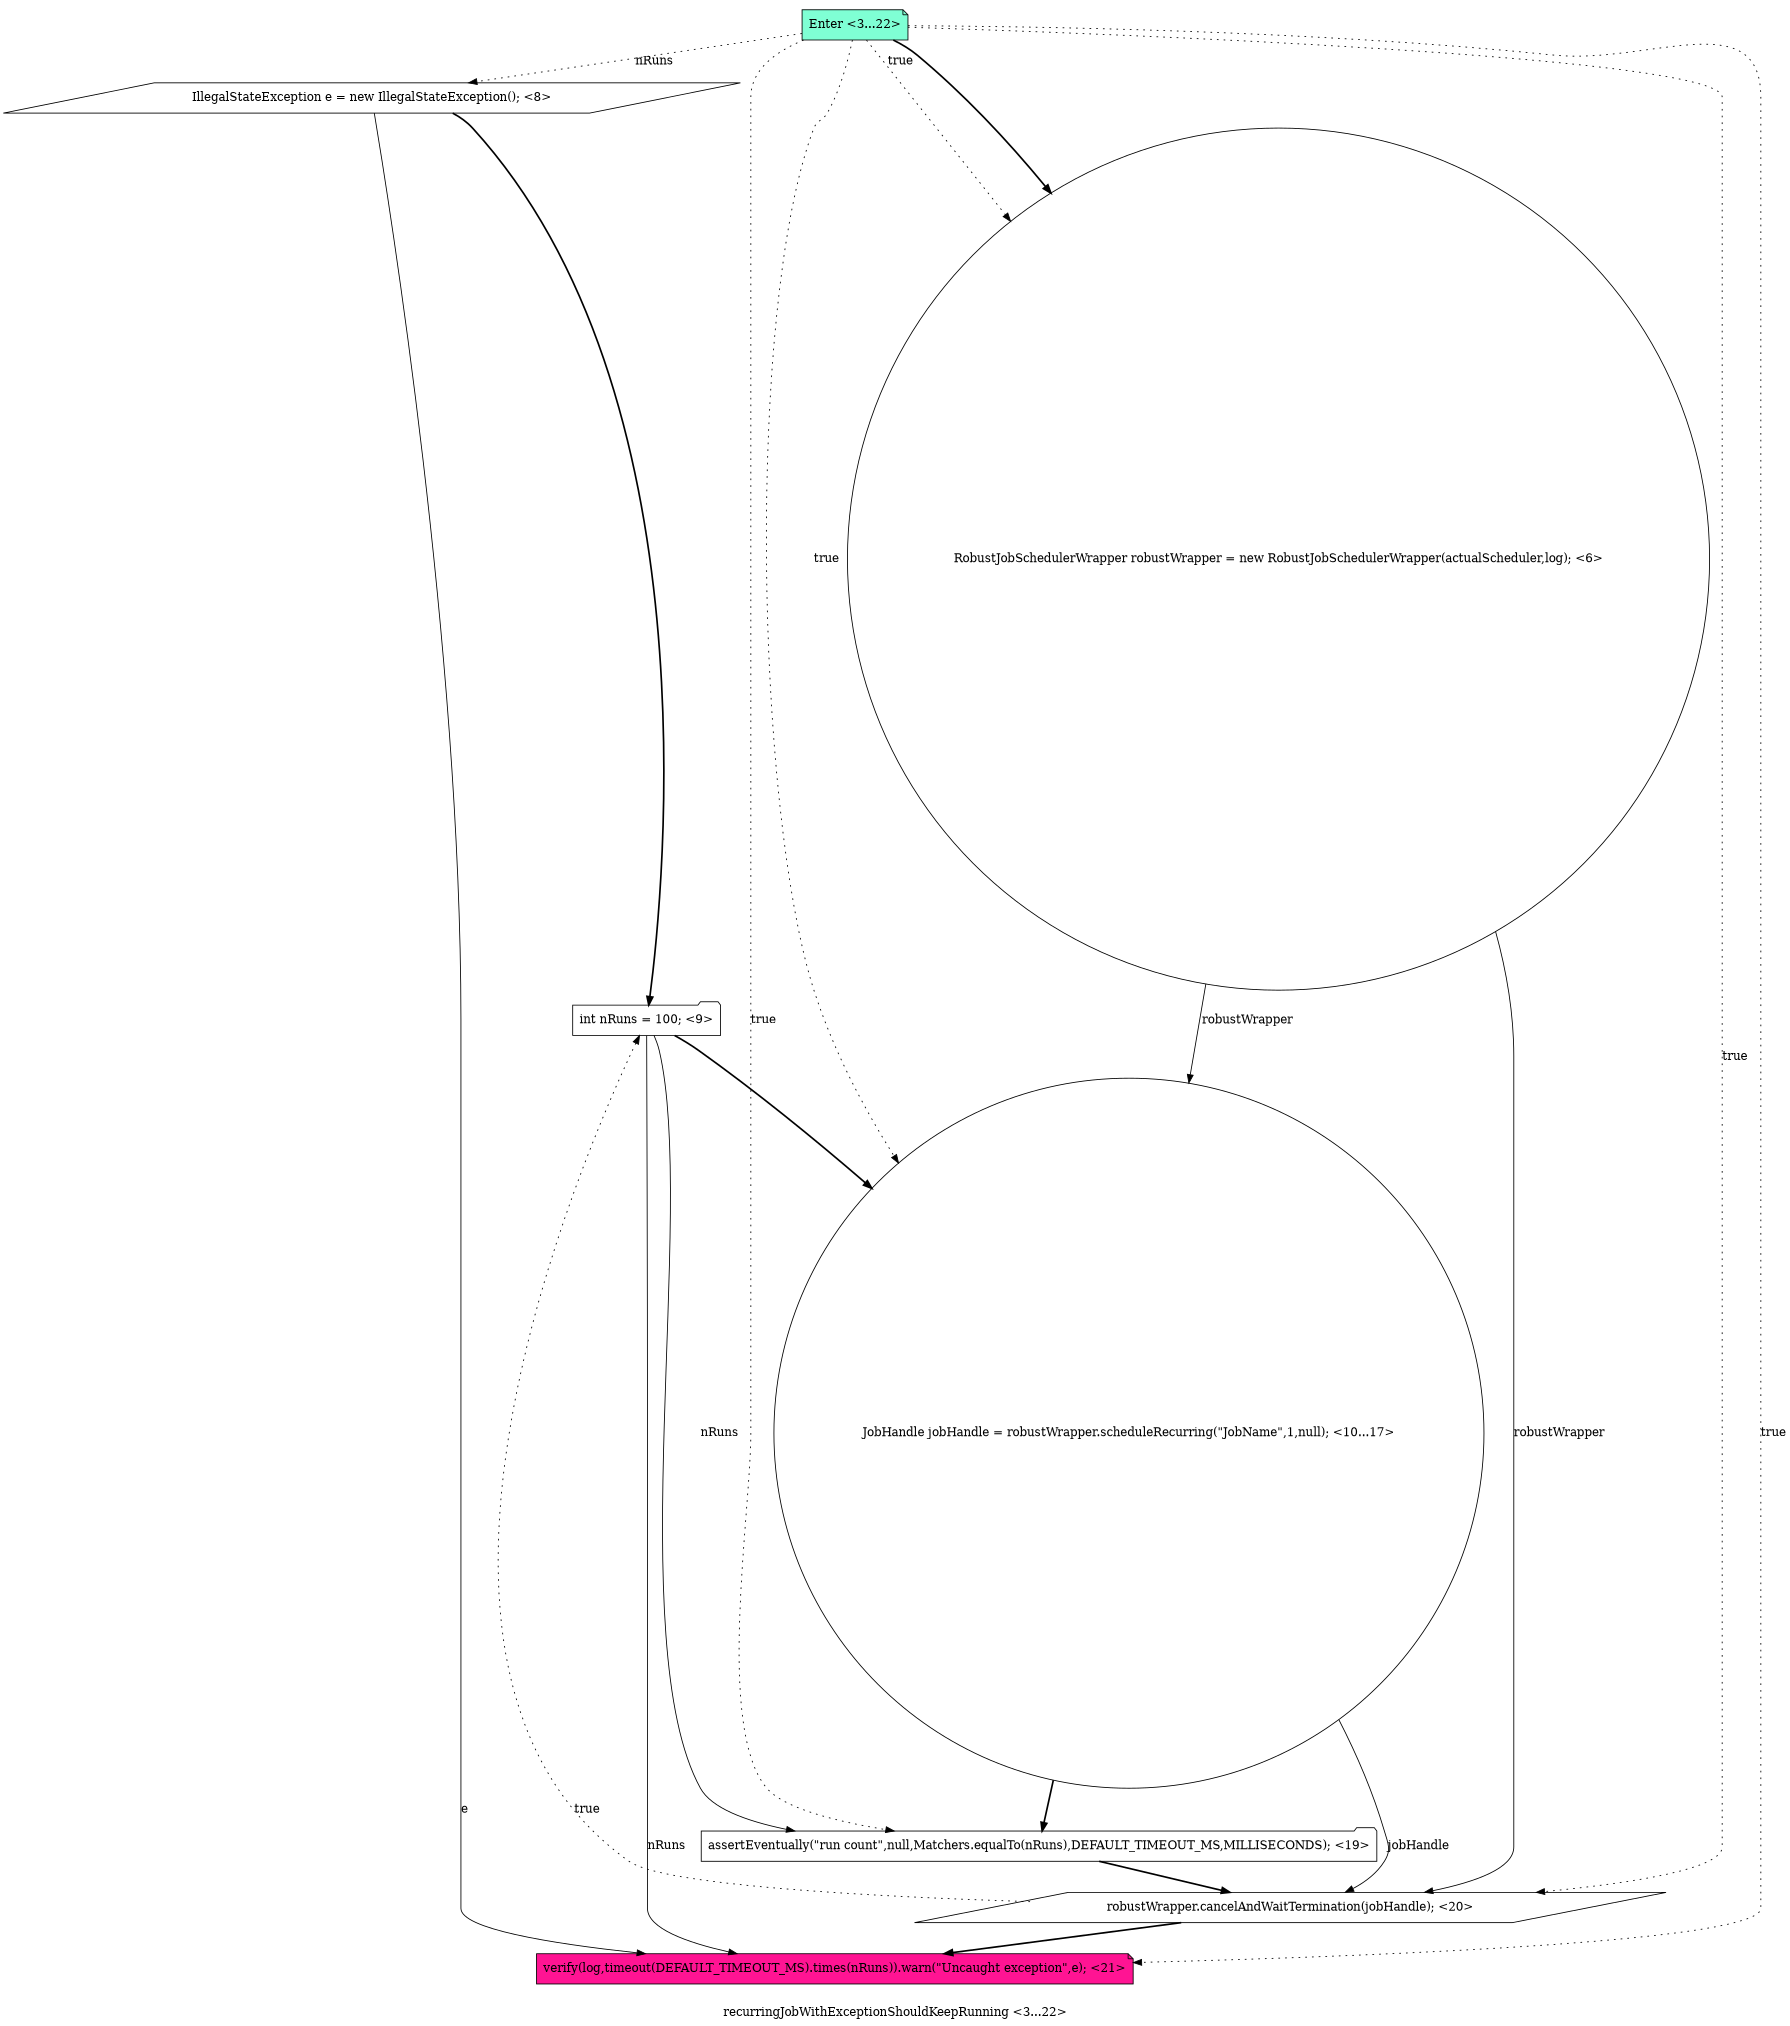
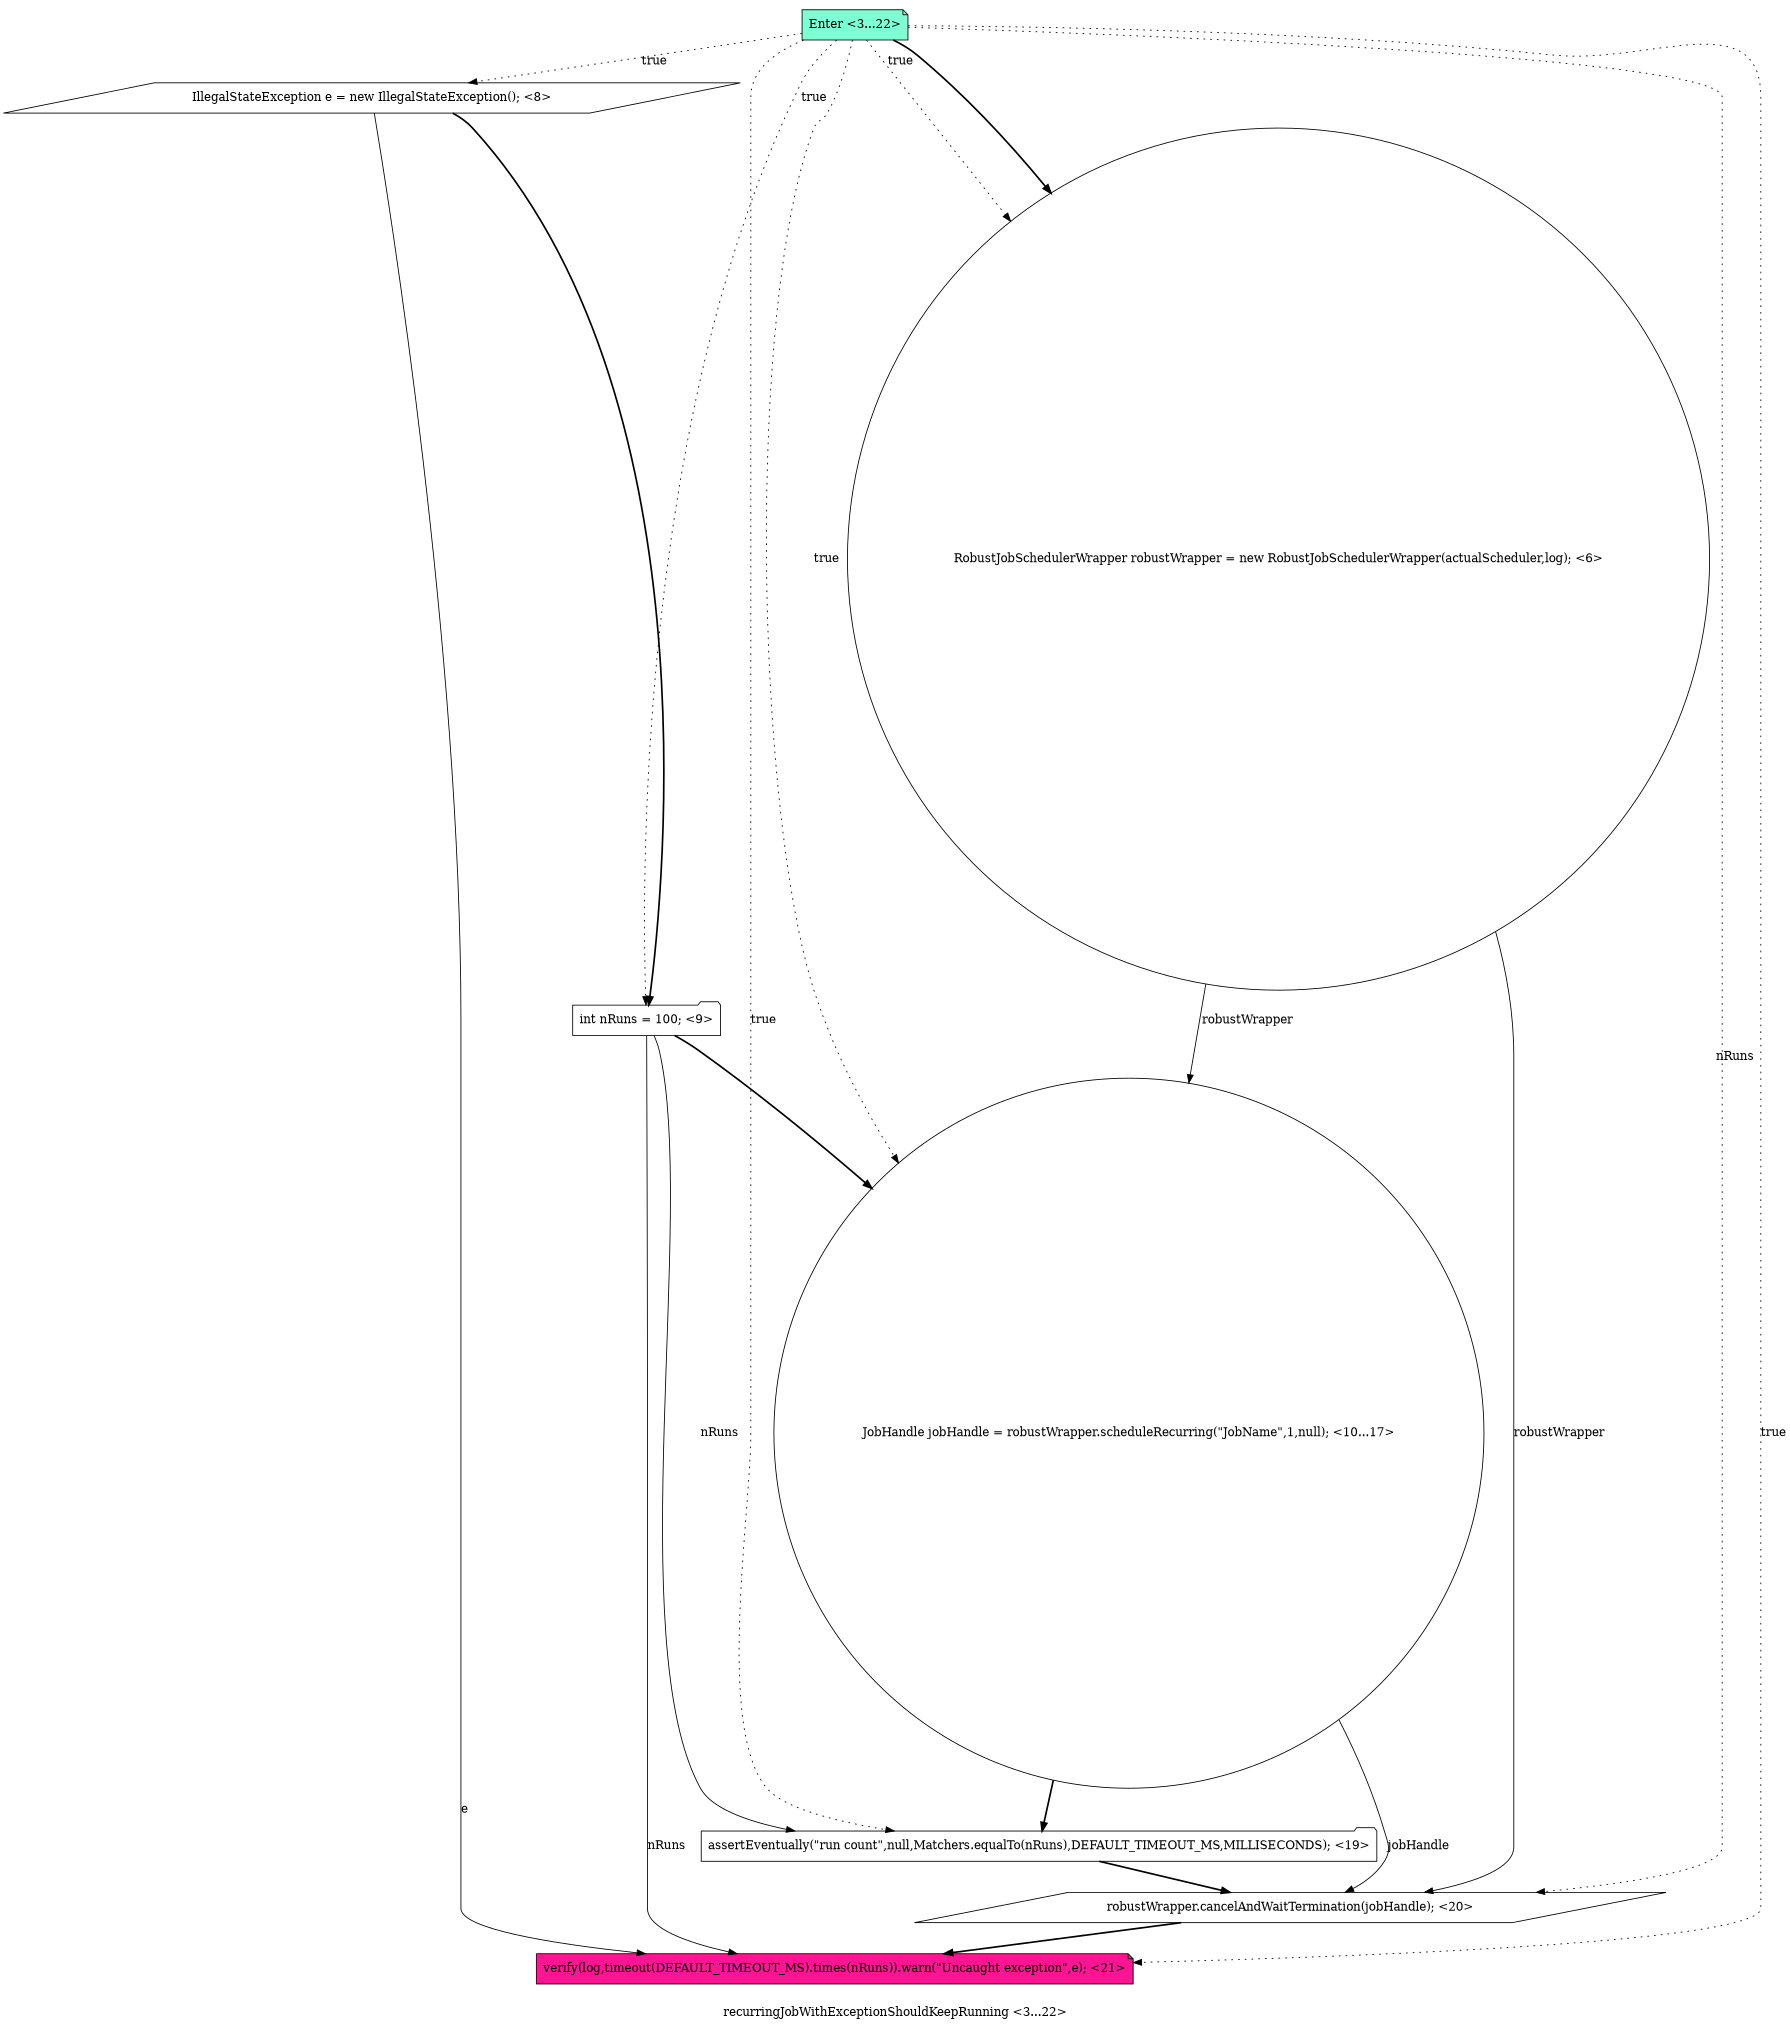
(655, 61) -> (655, 61)
(1735, 1057) -> (1735, 1057)
(508, 1663) -> (677, 503)
